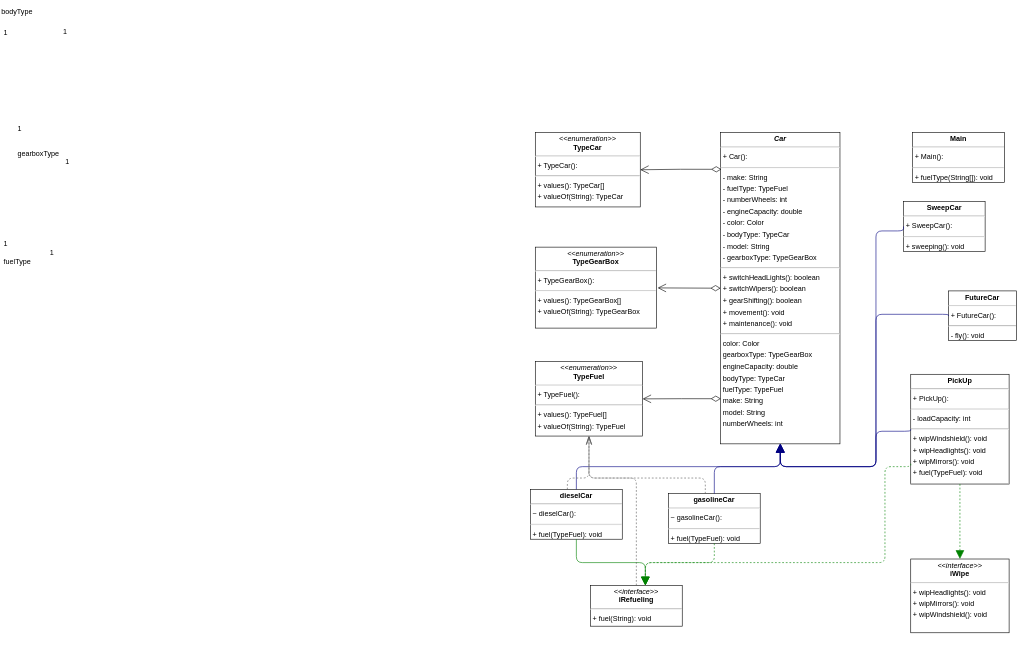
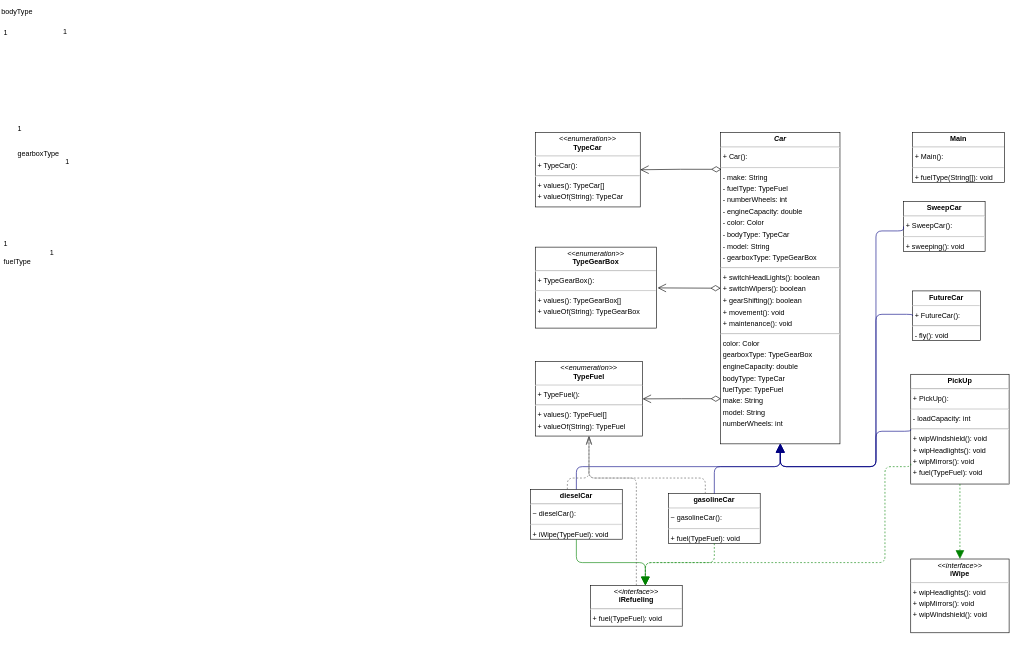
(983, 316) -> (947, 316)
(569, 502) -> (571, 502)
(625, 598) -> (629, 598)
